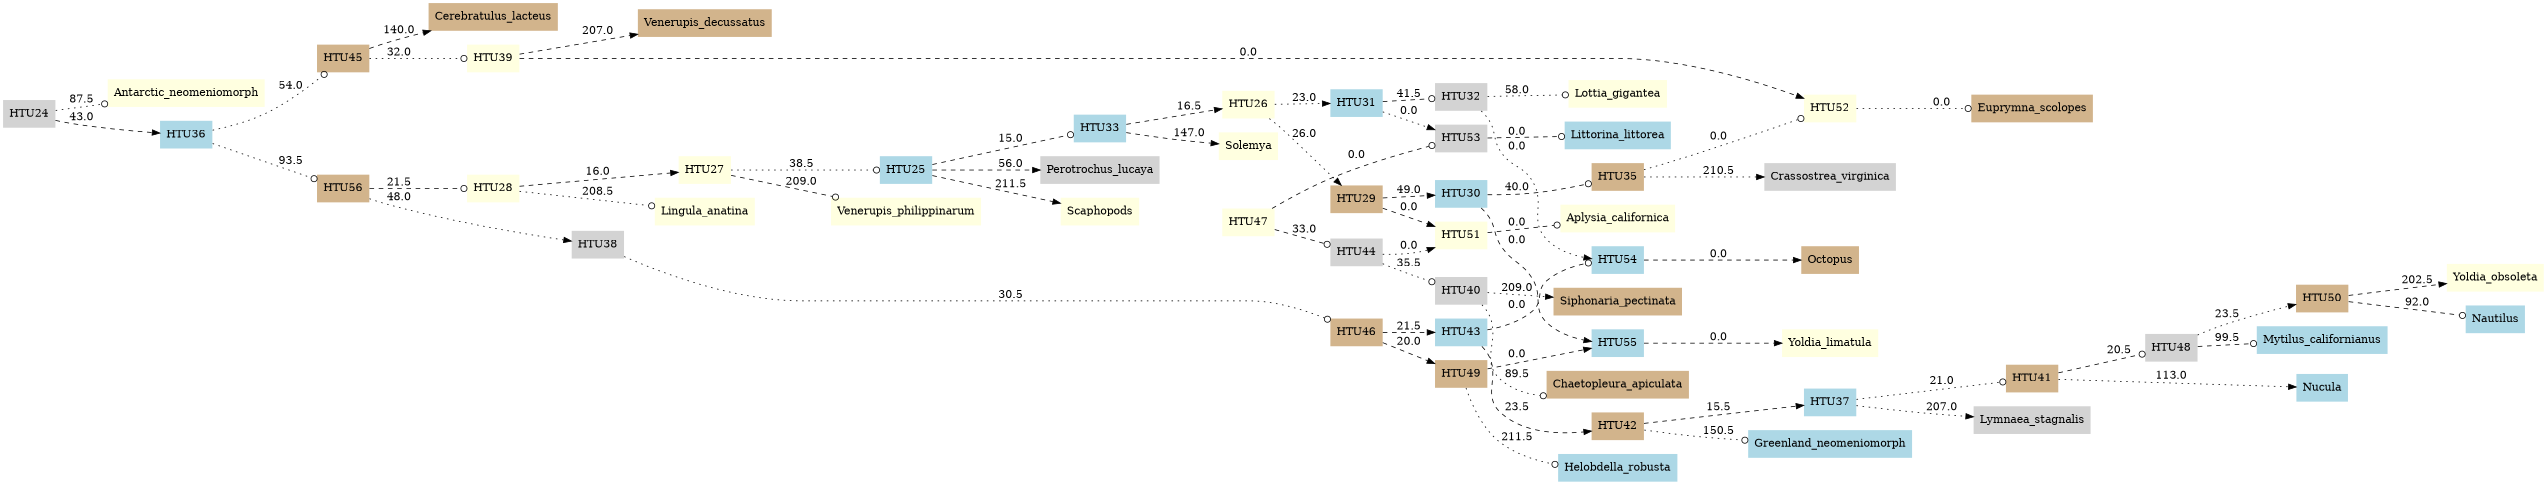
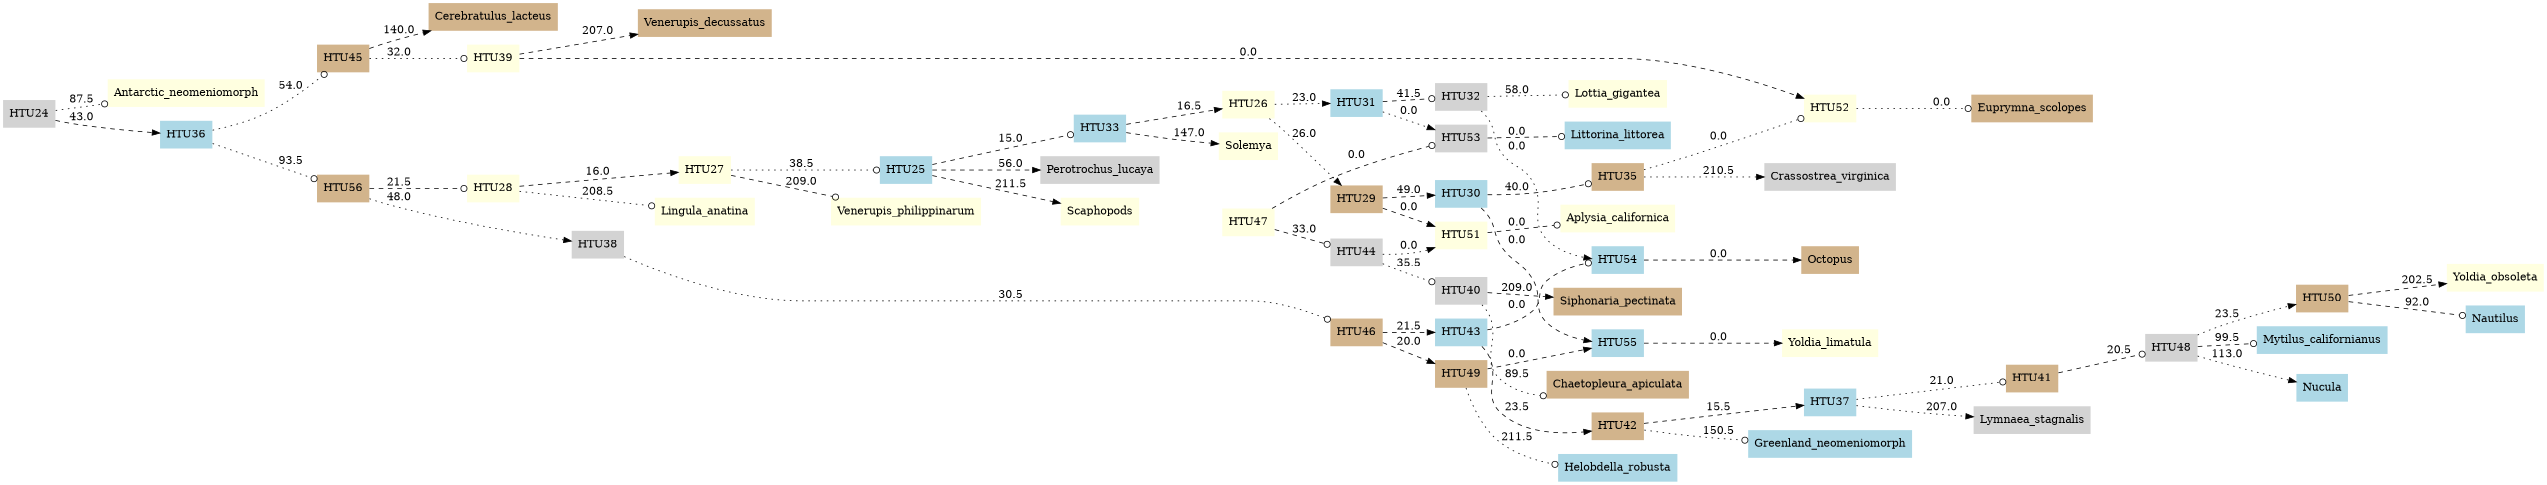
(1516, 295) -> (1516, 295)
(2173, 383) -> (2243, 369)
